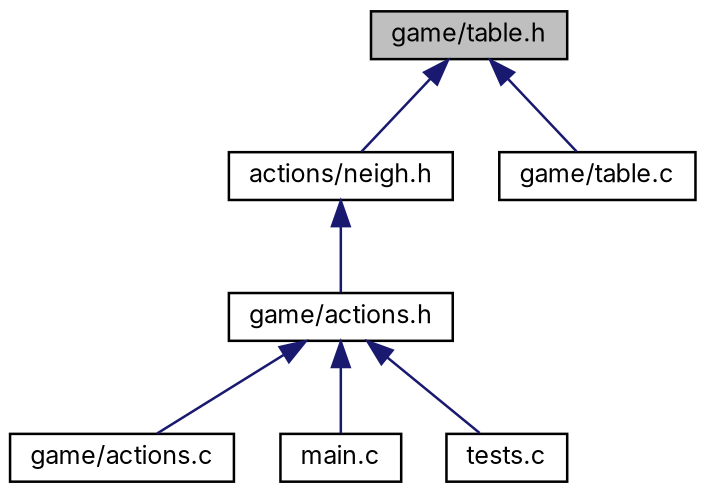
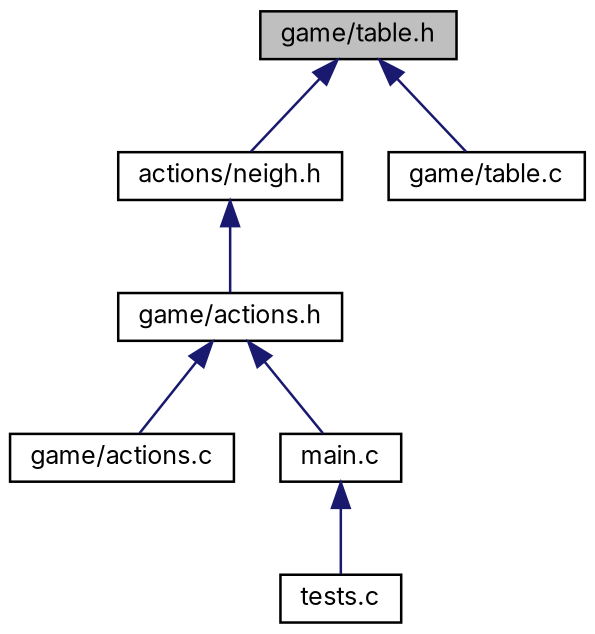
(434, 395) -> (341, 541)
